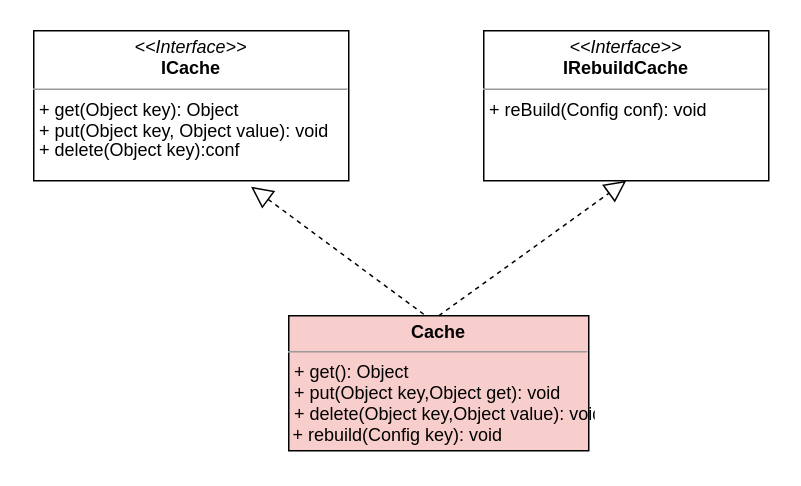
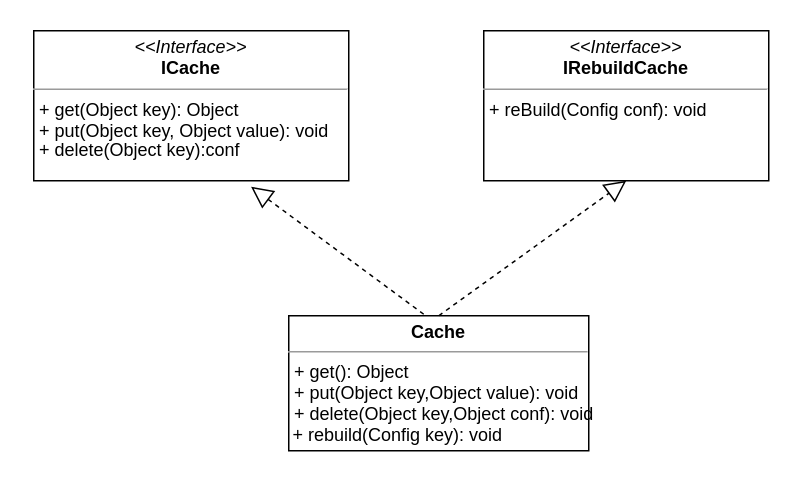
(439, 383) -> (439, 383)
(449, 393) -> (457, 393)
(470, 414) -> (467, 414)
